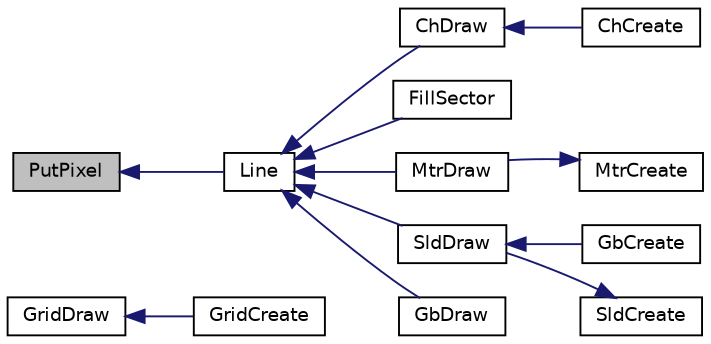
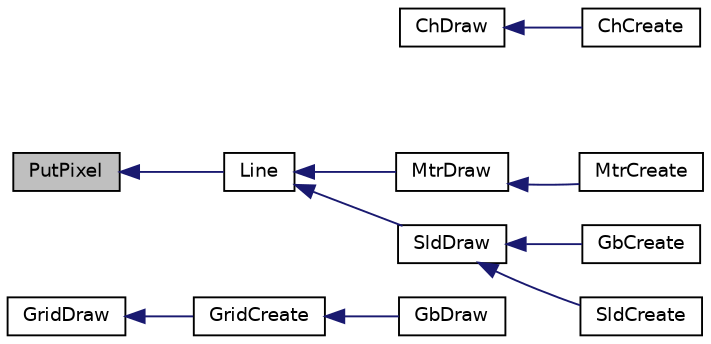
(357, 91) -> none
(452, 100) -> none
(534, 159) -> (554, 185)
(357, 253) -> (372, 316)
(553, 270) -> (537, 289)
